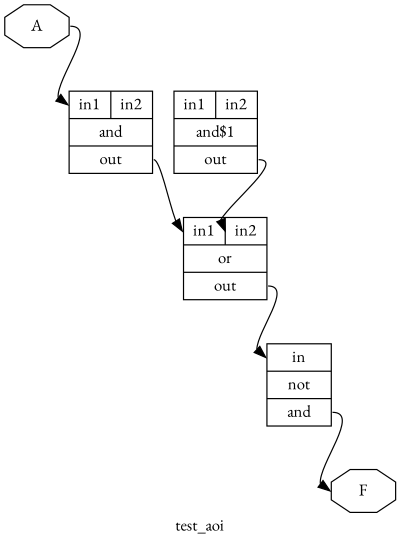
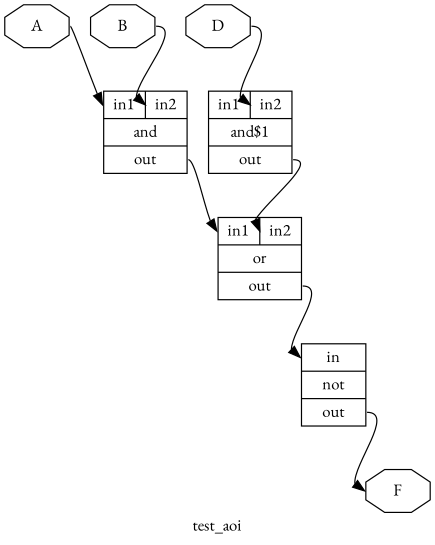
none -> (123, 26)
none -> (218, 26)
(299, 412) -> (334, 412)
